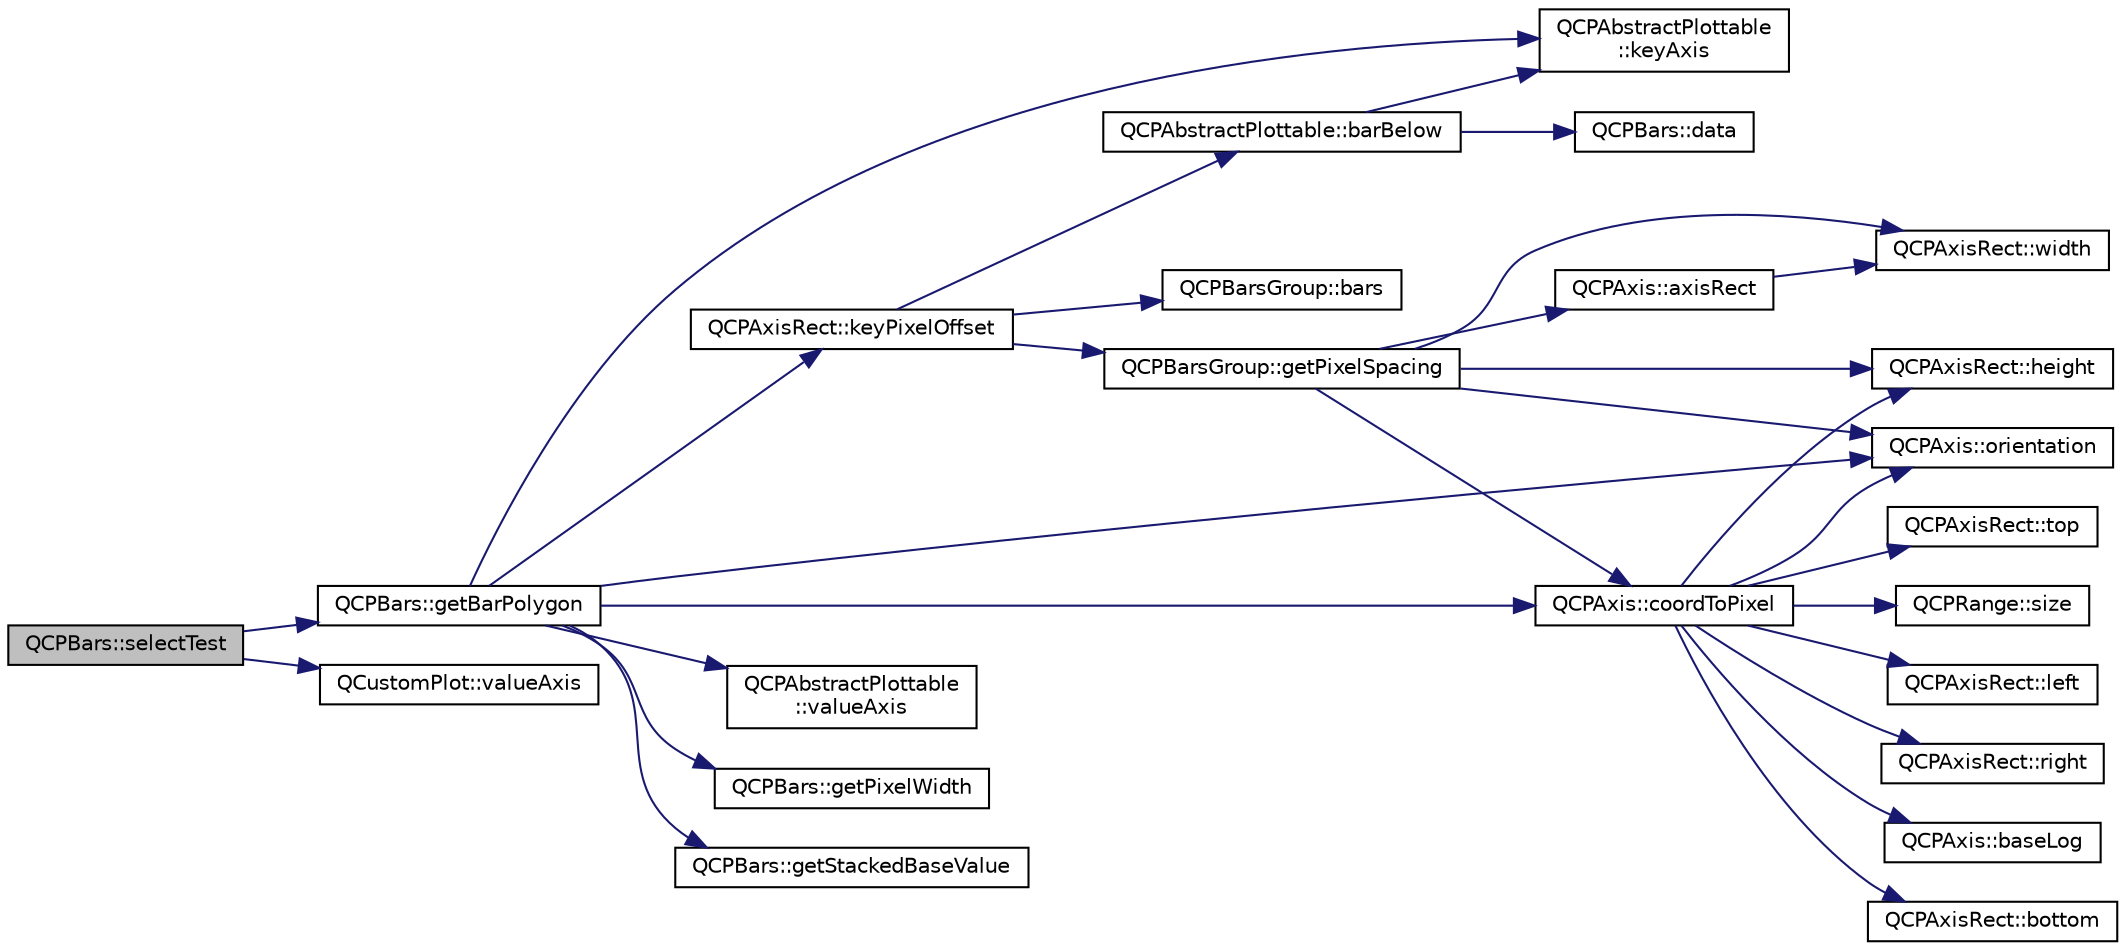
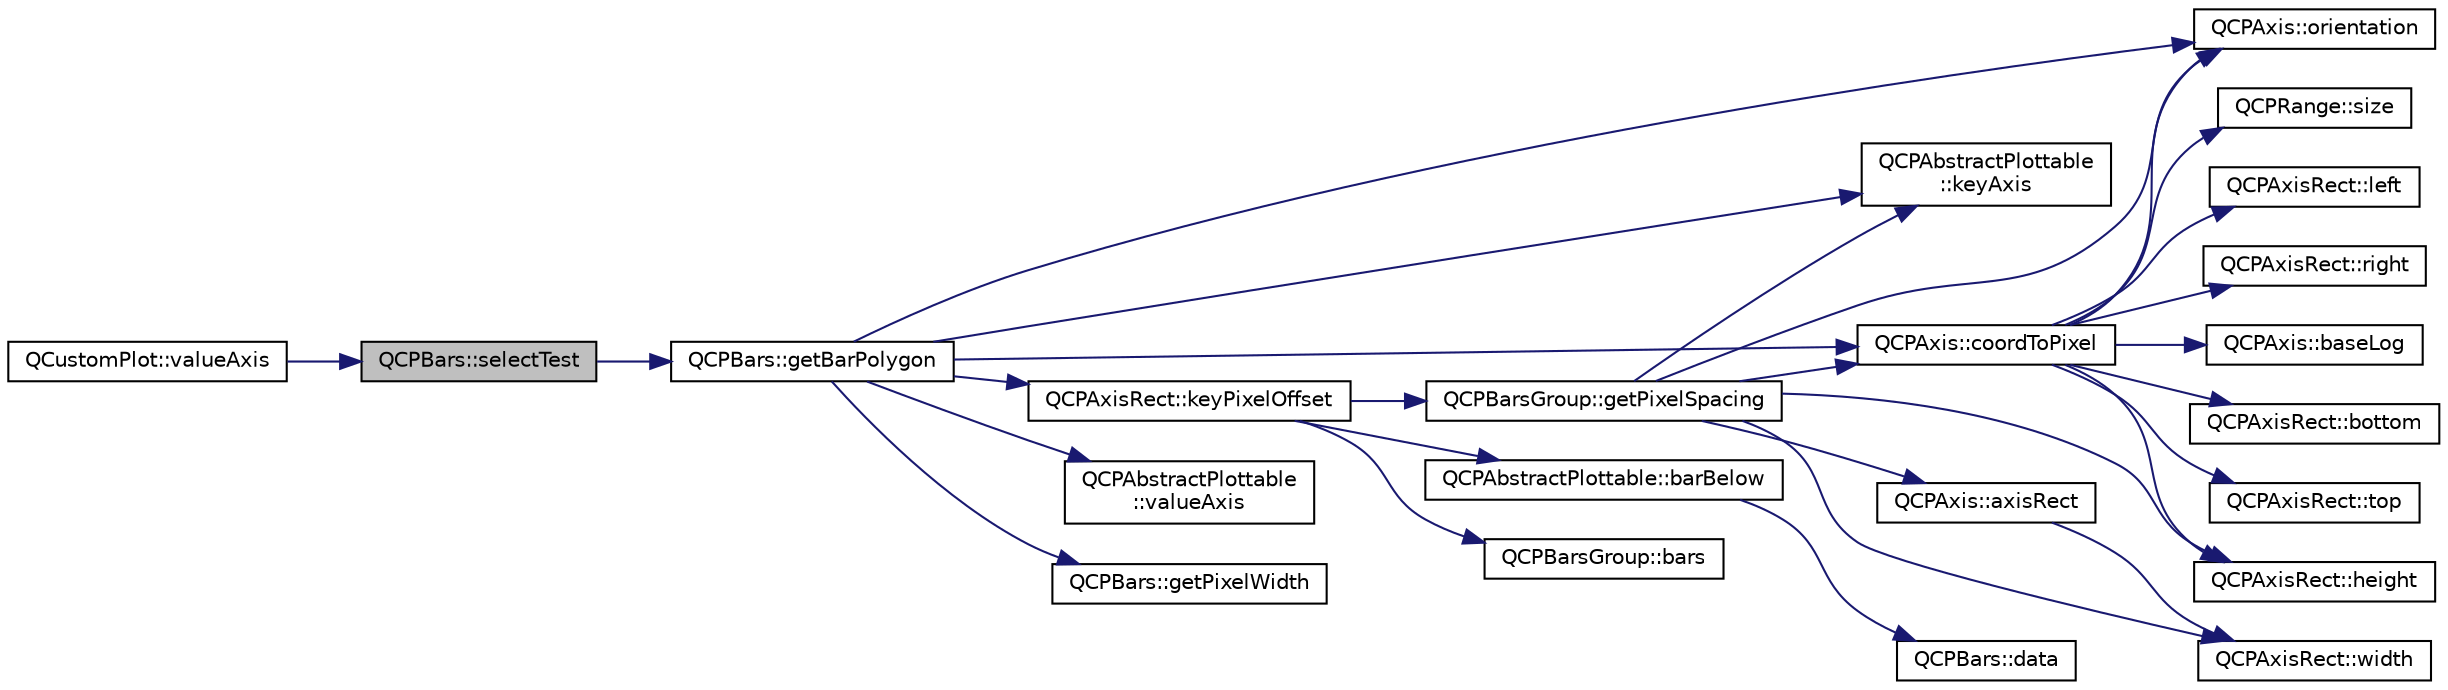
(1443, 94) -> (1764, 294)
(271, 662) -> (314, 362)
(852, 867) -> none
